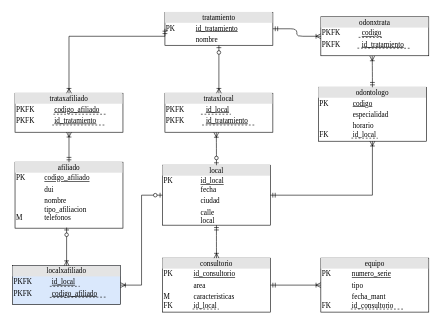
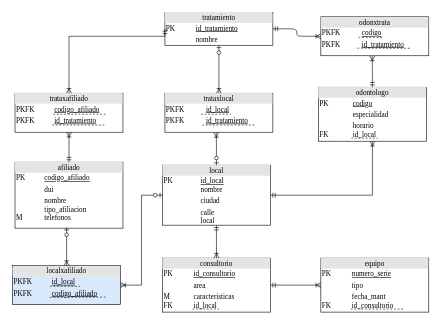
(176, 196) -> (176, 196)
